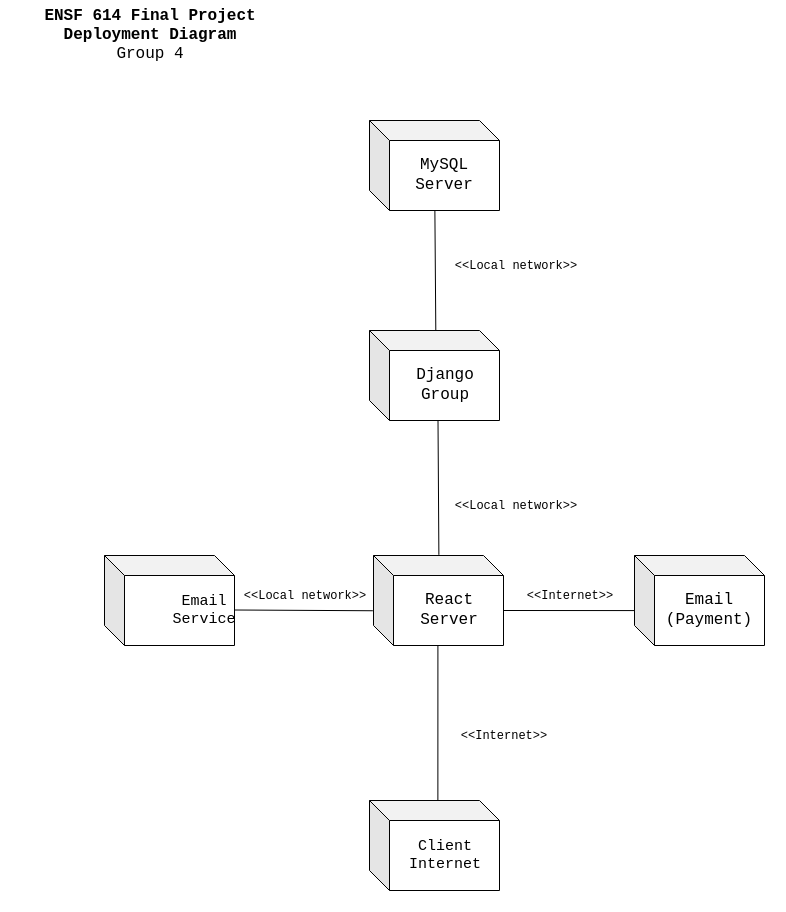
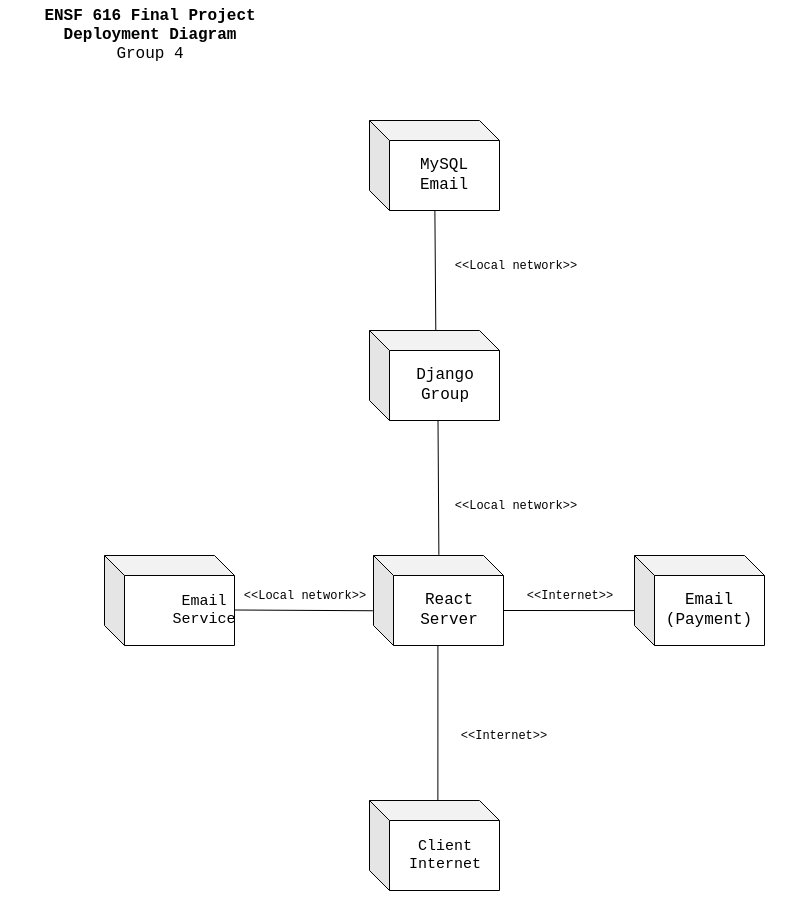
(151, 36) -> (151, 36)
(445, 176) -> (445, 176)
